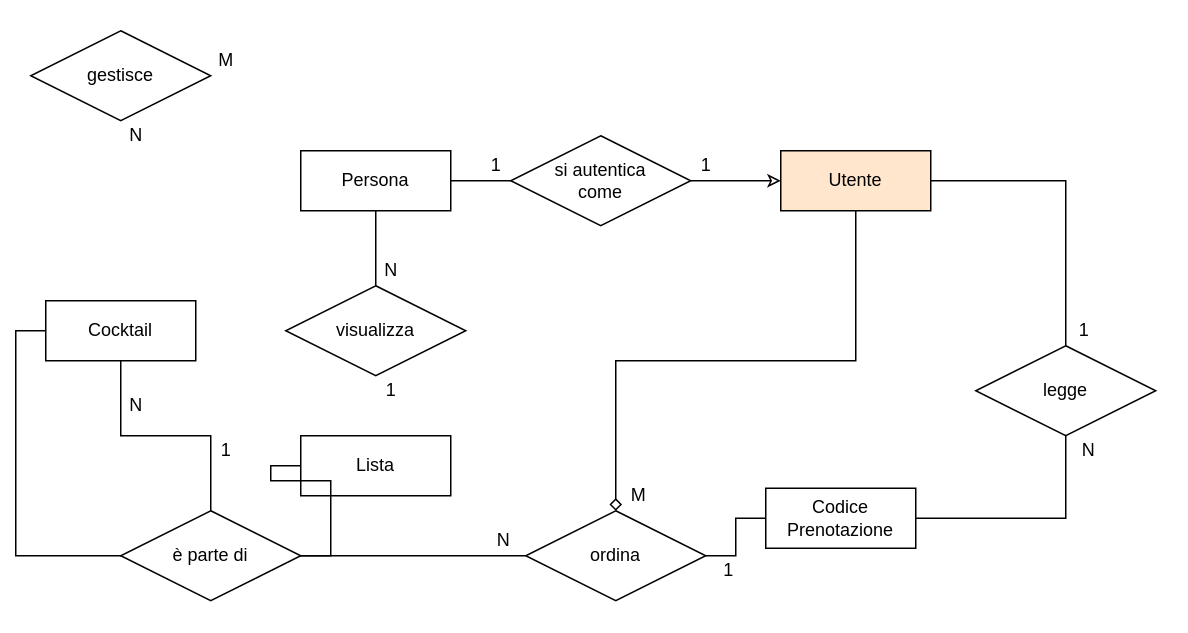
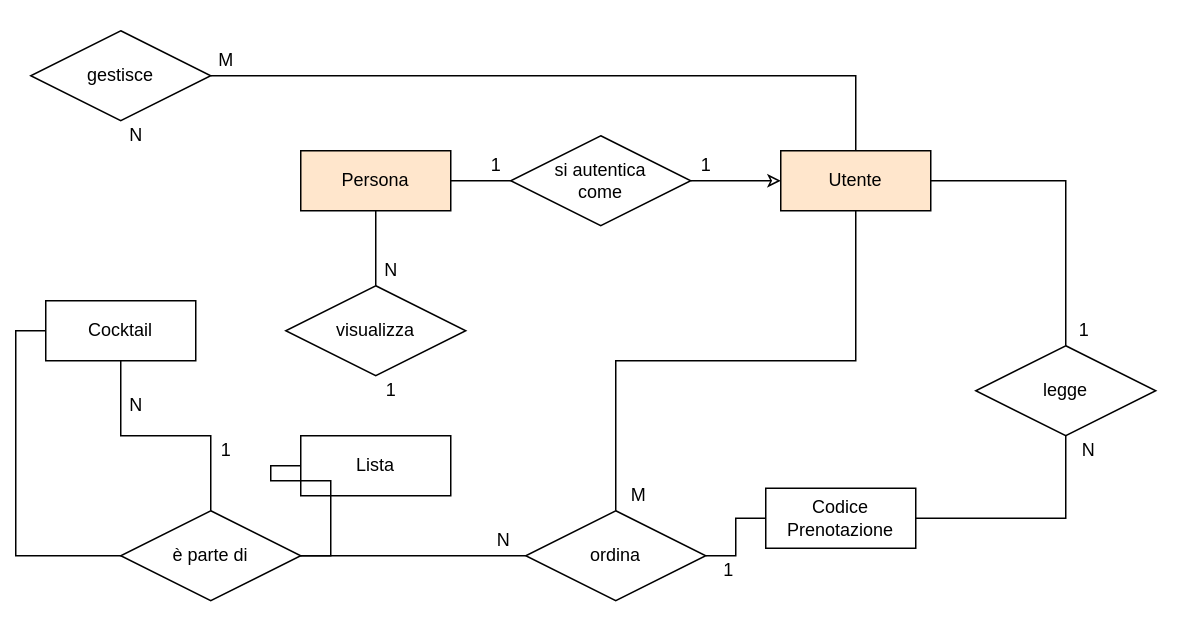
none -> (571, 76)
(376, 181) -> (376, 181)
(616, 498) -> (616, 504)
